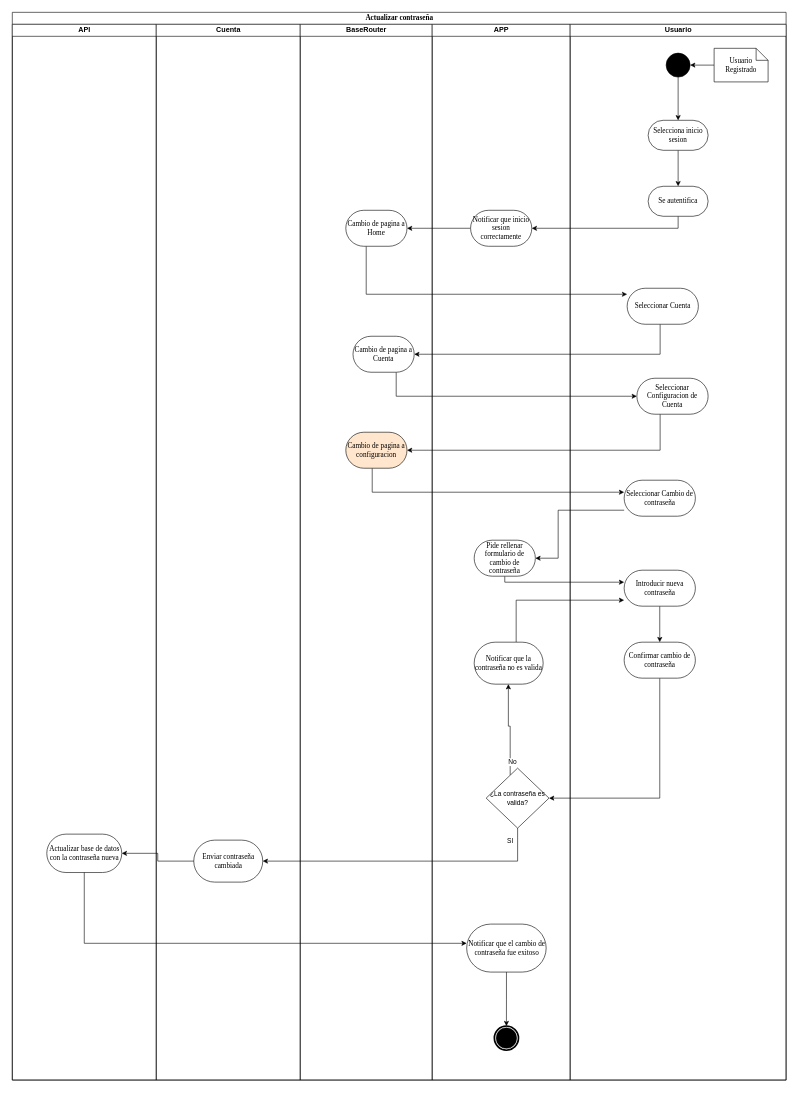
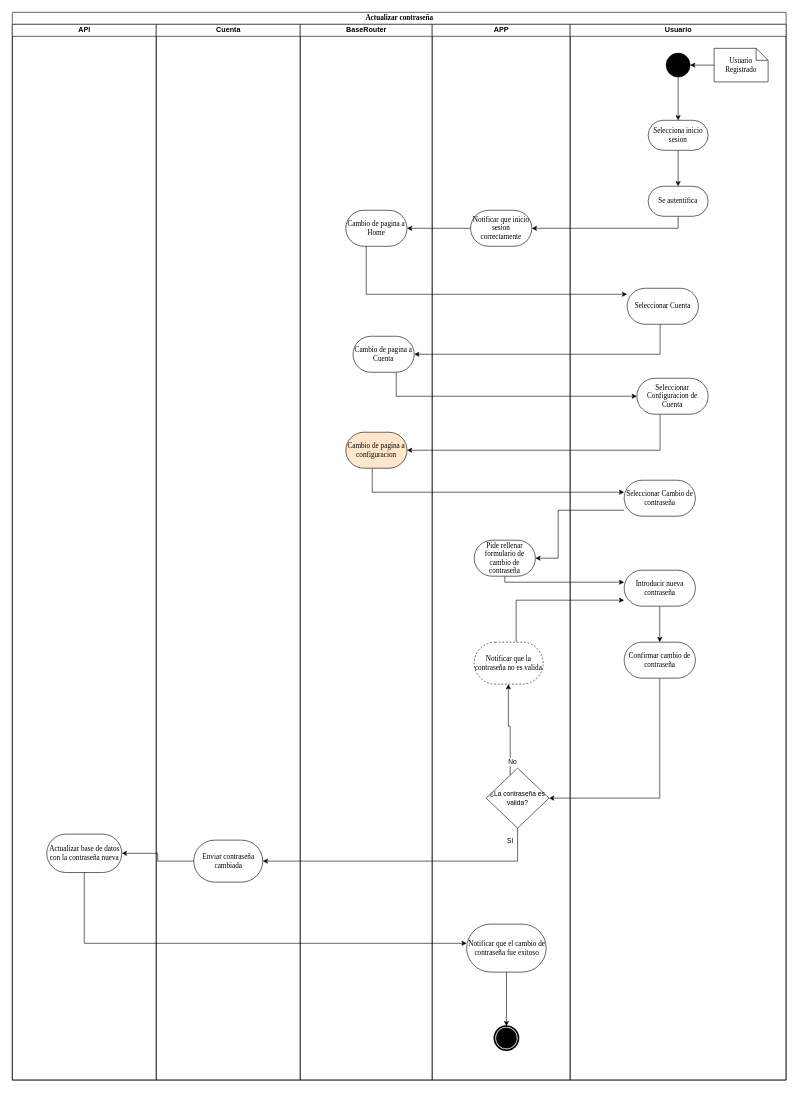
(509, 663) -> (509, 663)
